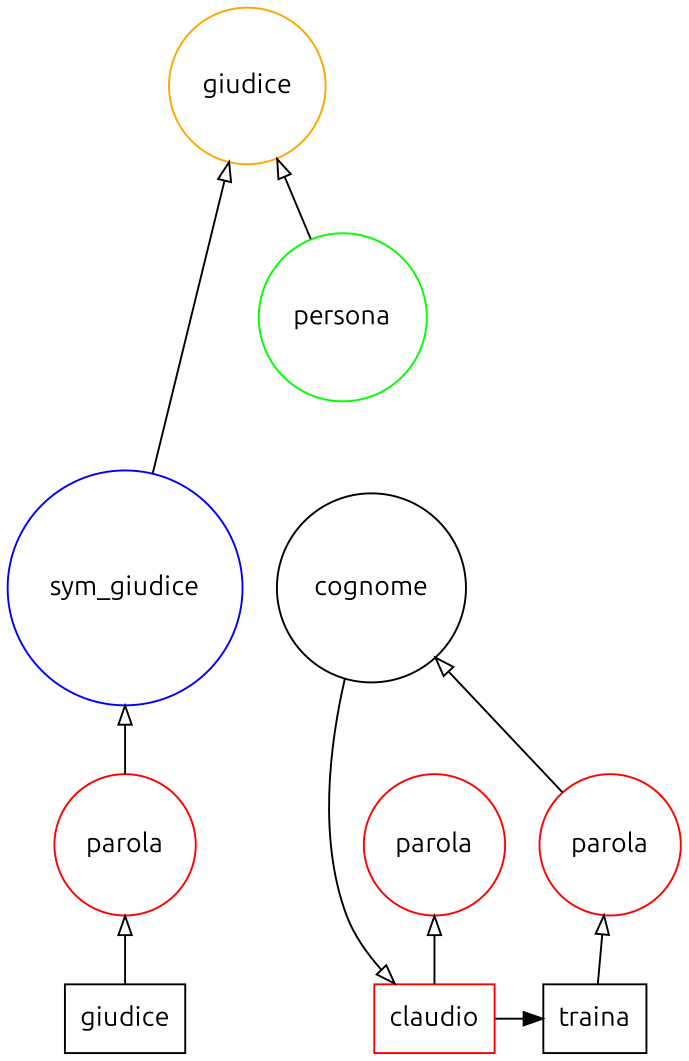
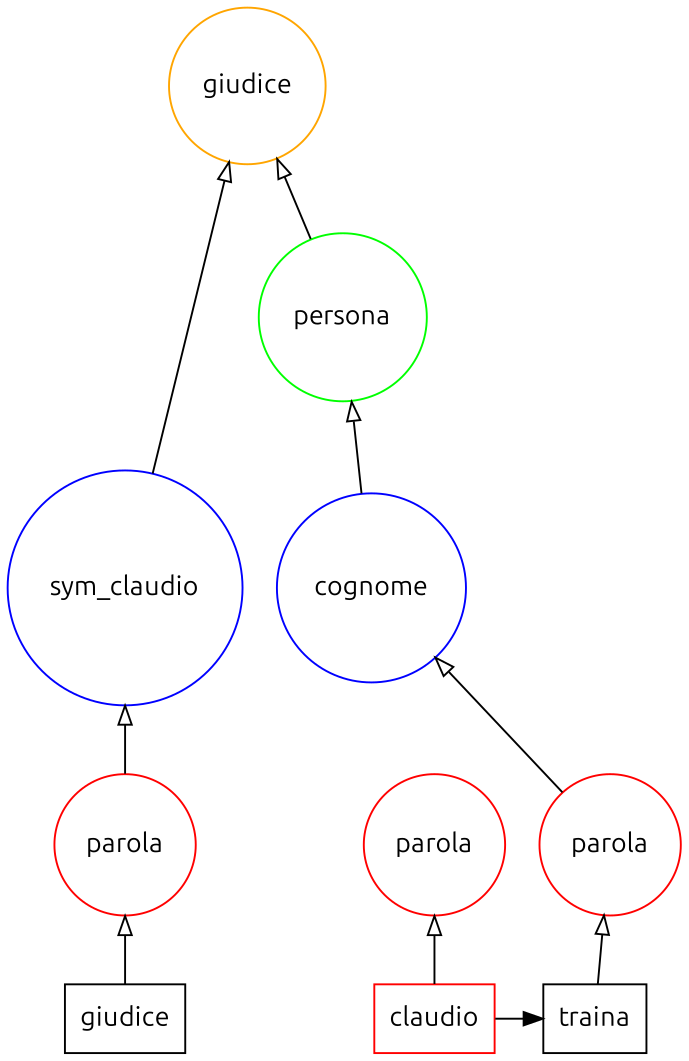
(125, 588) -> (125, 588)
(371, 588) -> (371, 588)
(330, 830) -> (358, 457)
